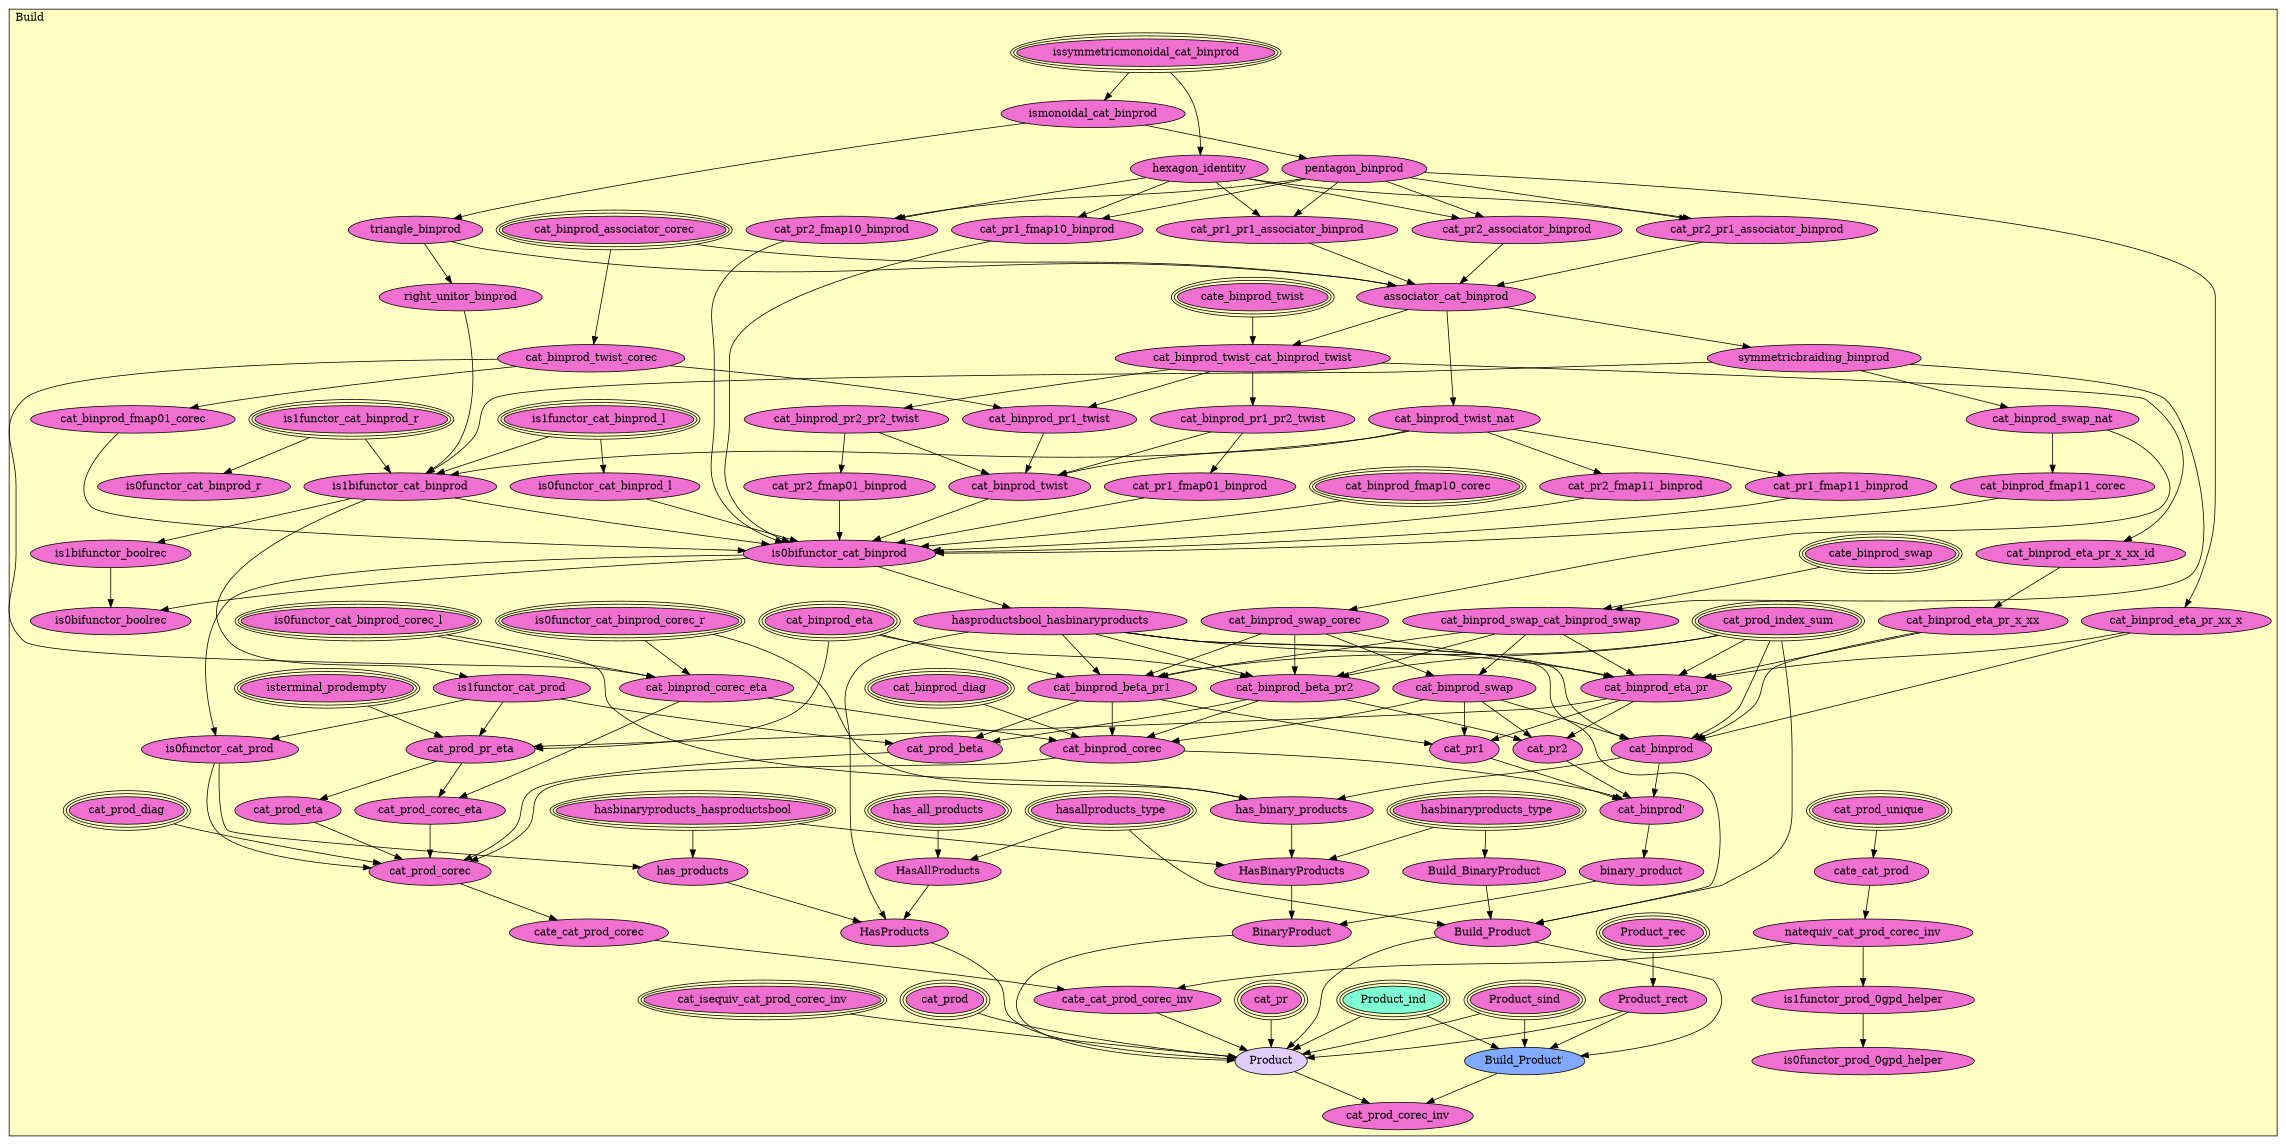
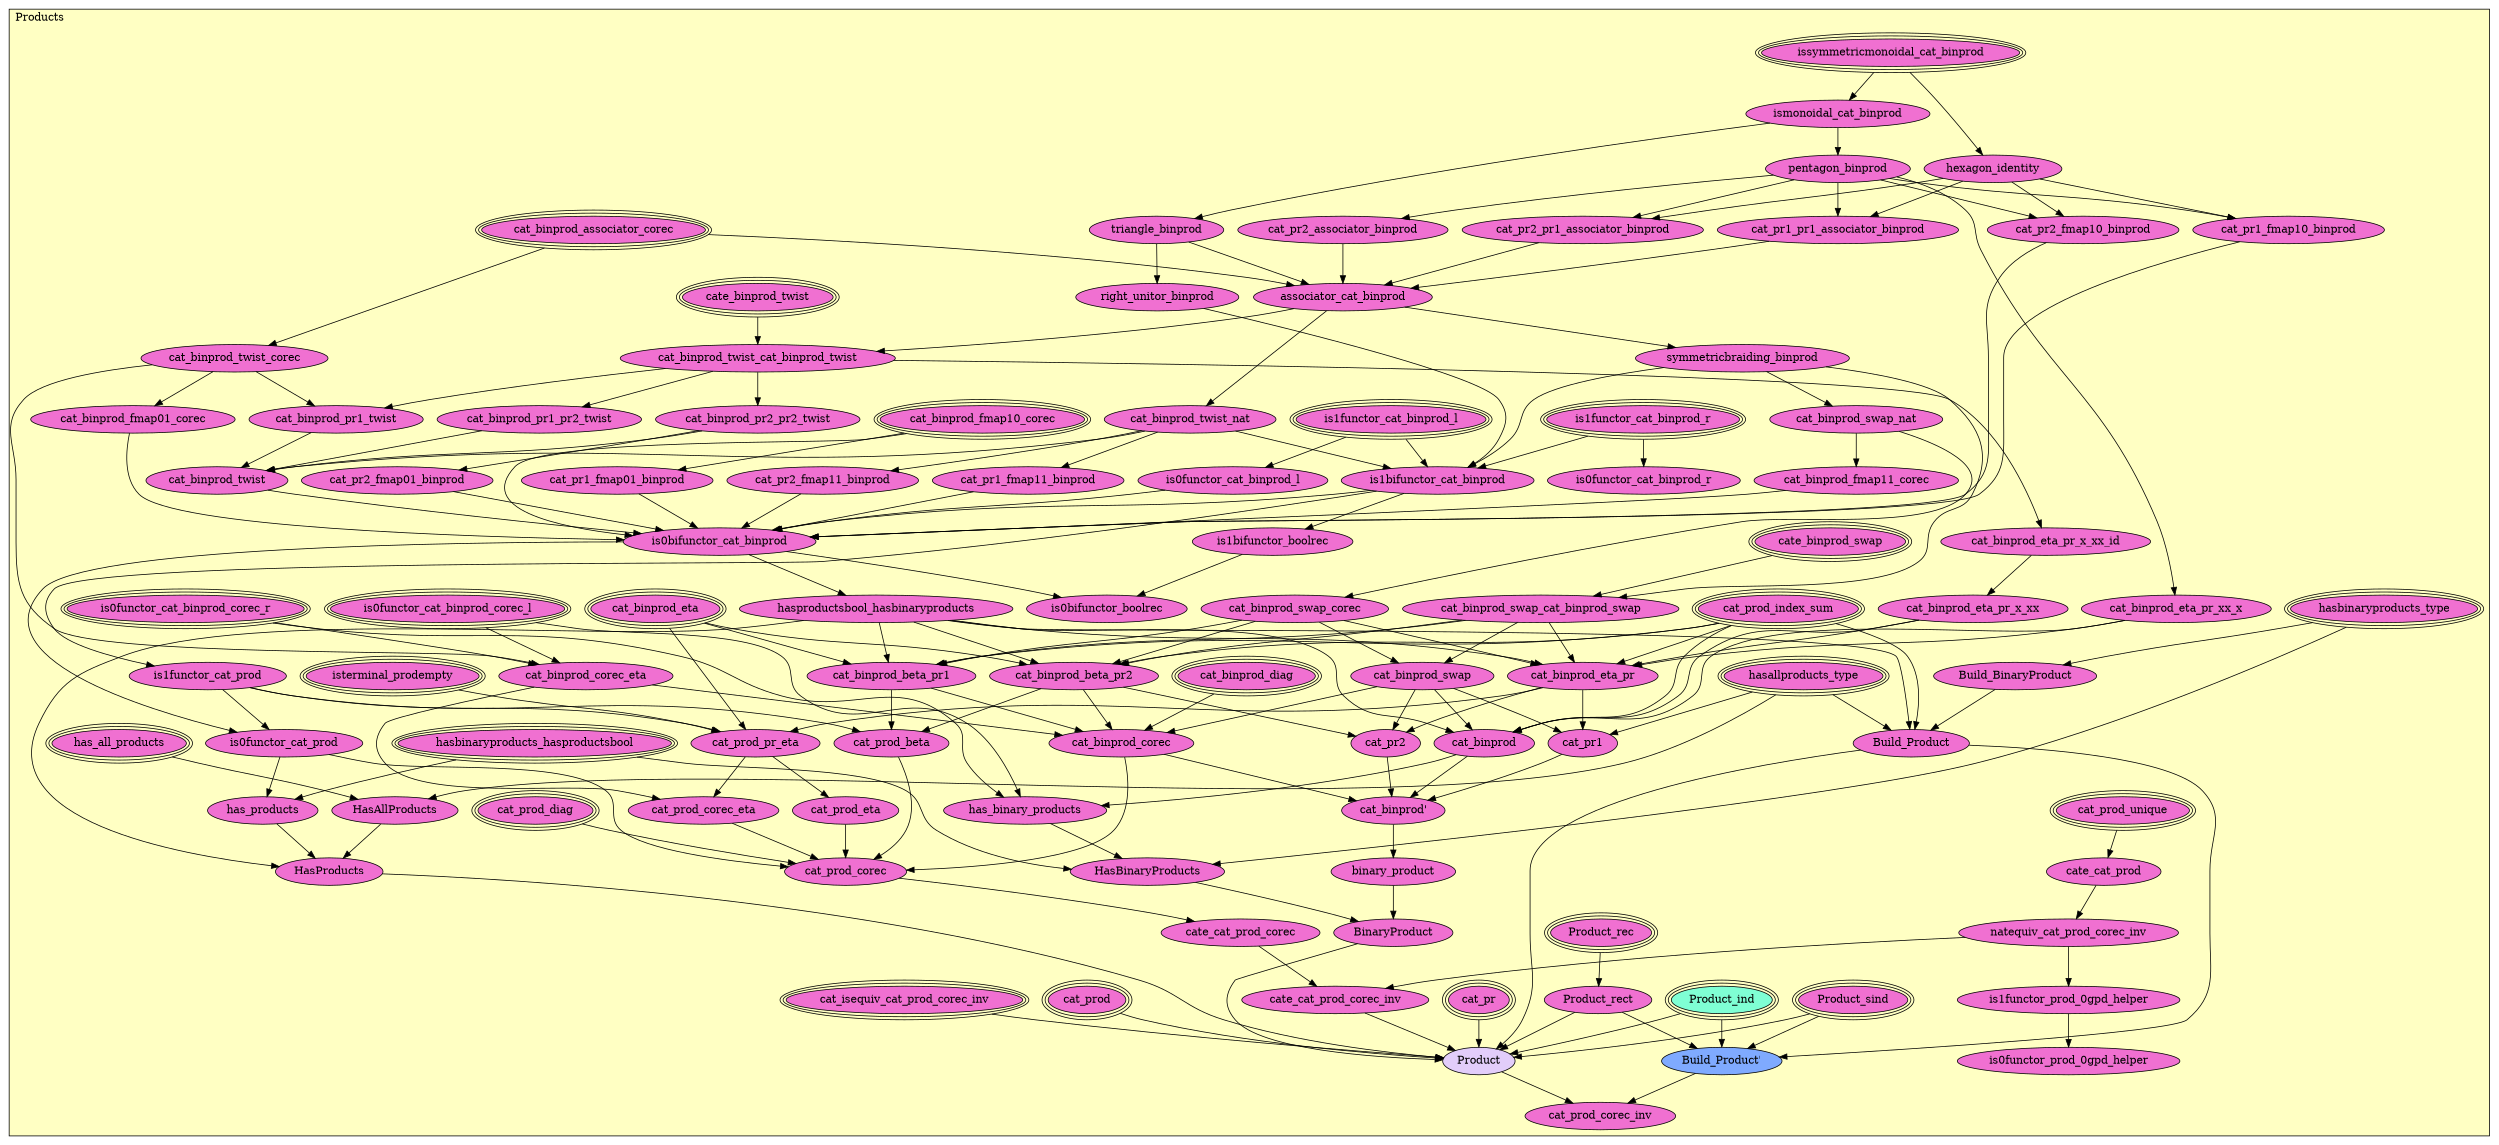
(30, 18) -> (40, 18)
(1350, 198) -> none
(1232, 447) -> (795, 451)
(1312, 726) -> (1685, 712)
